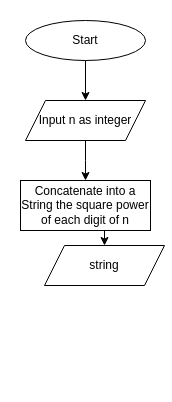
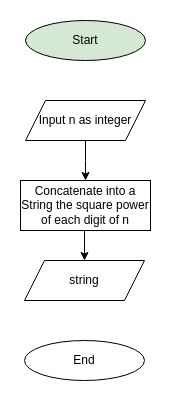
(86, 41) -> (86, 41)
(86, 77) -> none
(105, 266) -> (85, 281)
none -> (85, 361)
